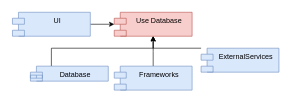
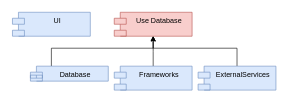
(108, 24) -> none
(240, 60) -> (237, 78)
